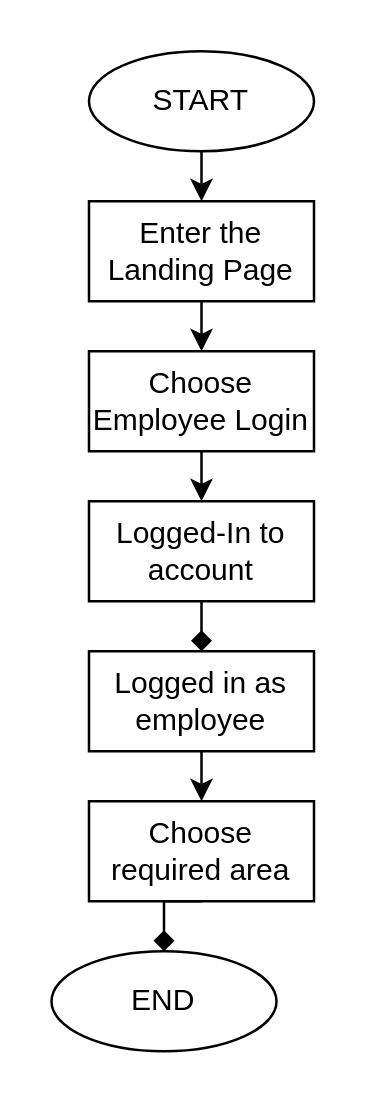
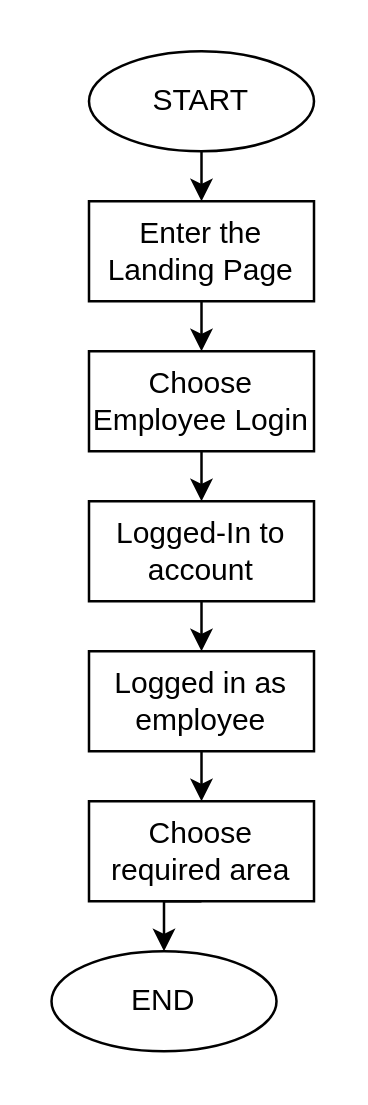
(201, 631) -> (201, 632)
(164, 931) -> (164, 932)
